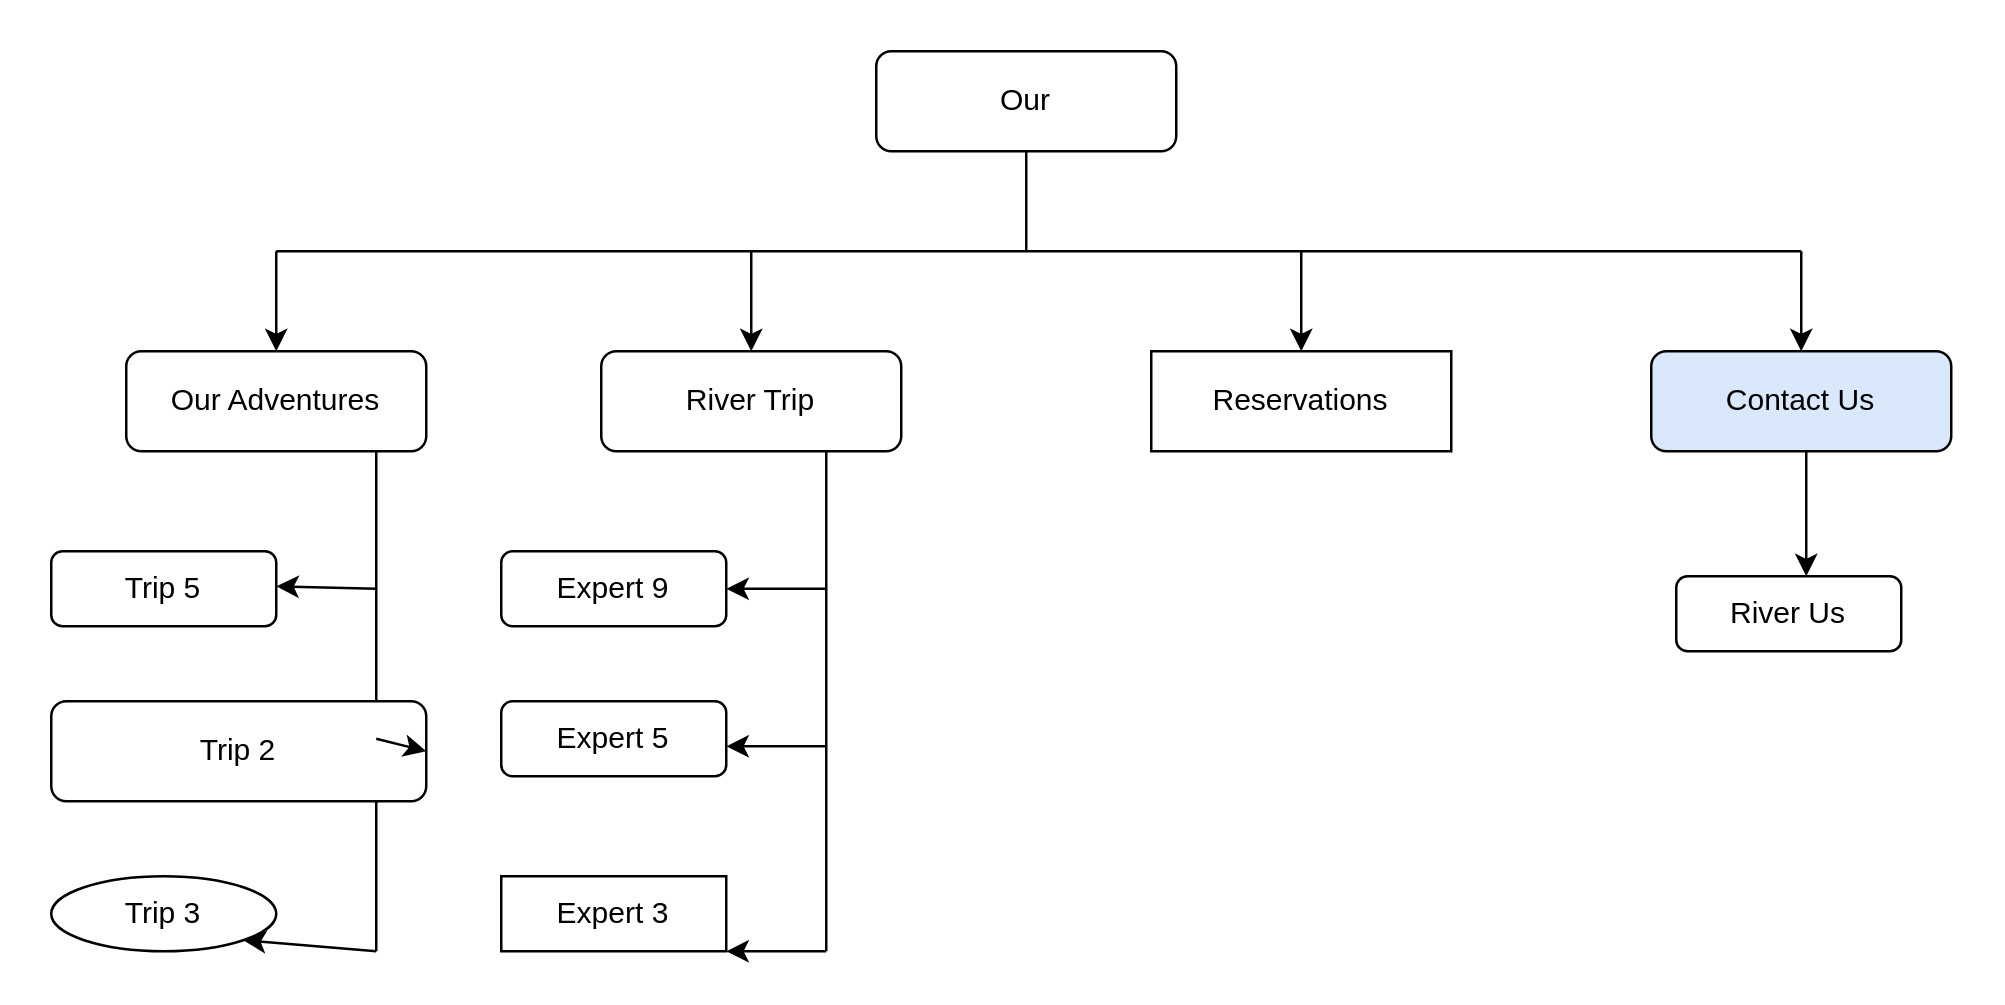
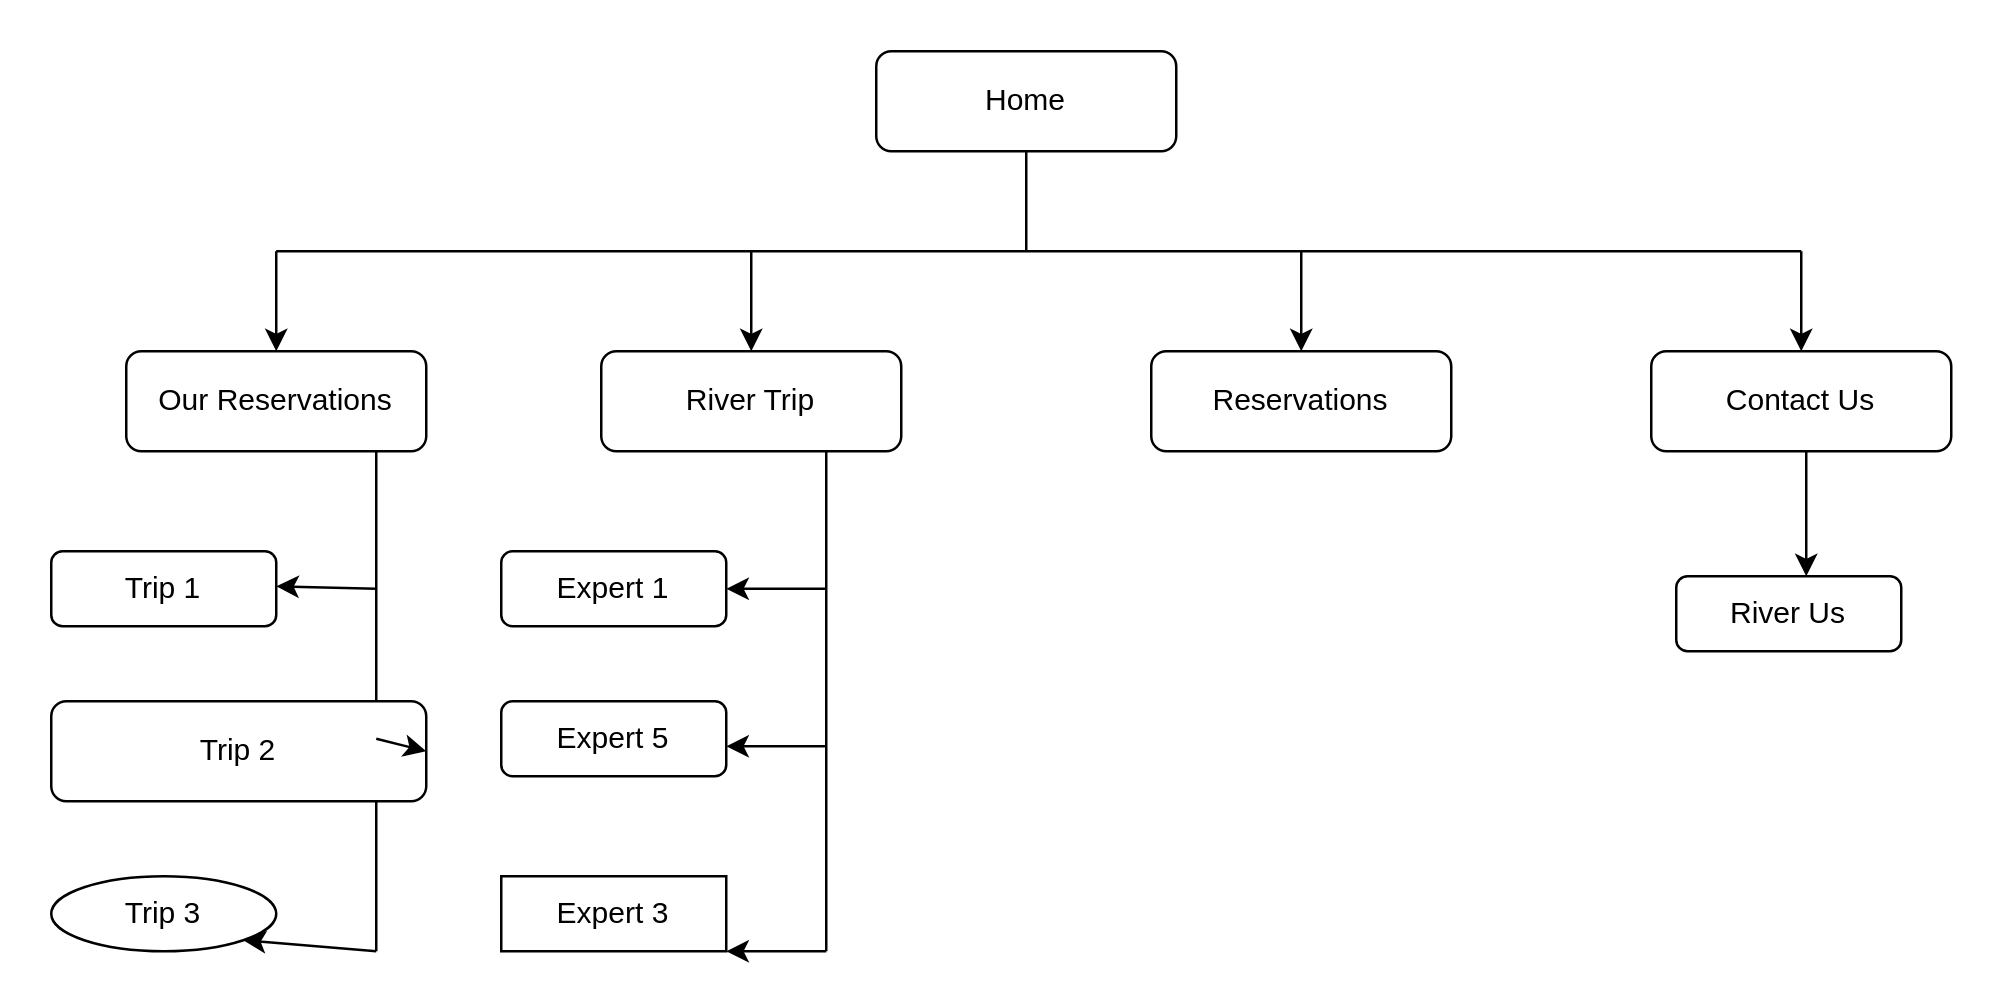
(1026, 101) -> (1026, 101)
(276, 401) -> (276, 401)
(1301, 401) -> (1301, 401)
(1801, 401) -> (1801, 401)
(164, 589) -> (164, 589)
(614, 589) -> (614, 589)
